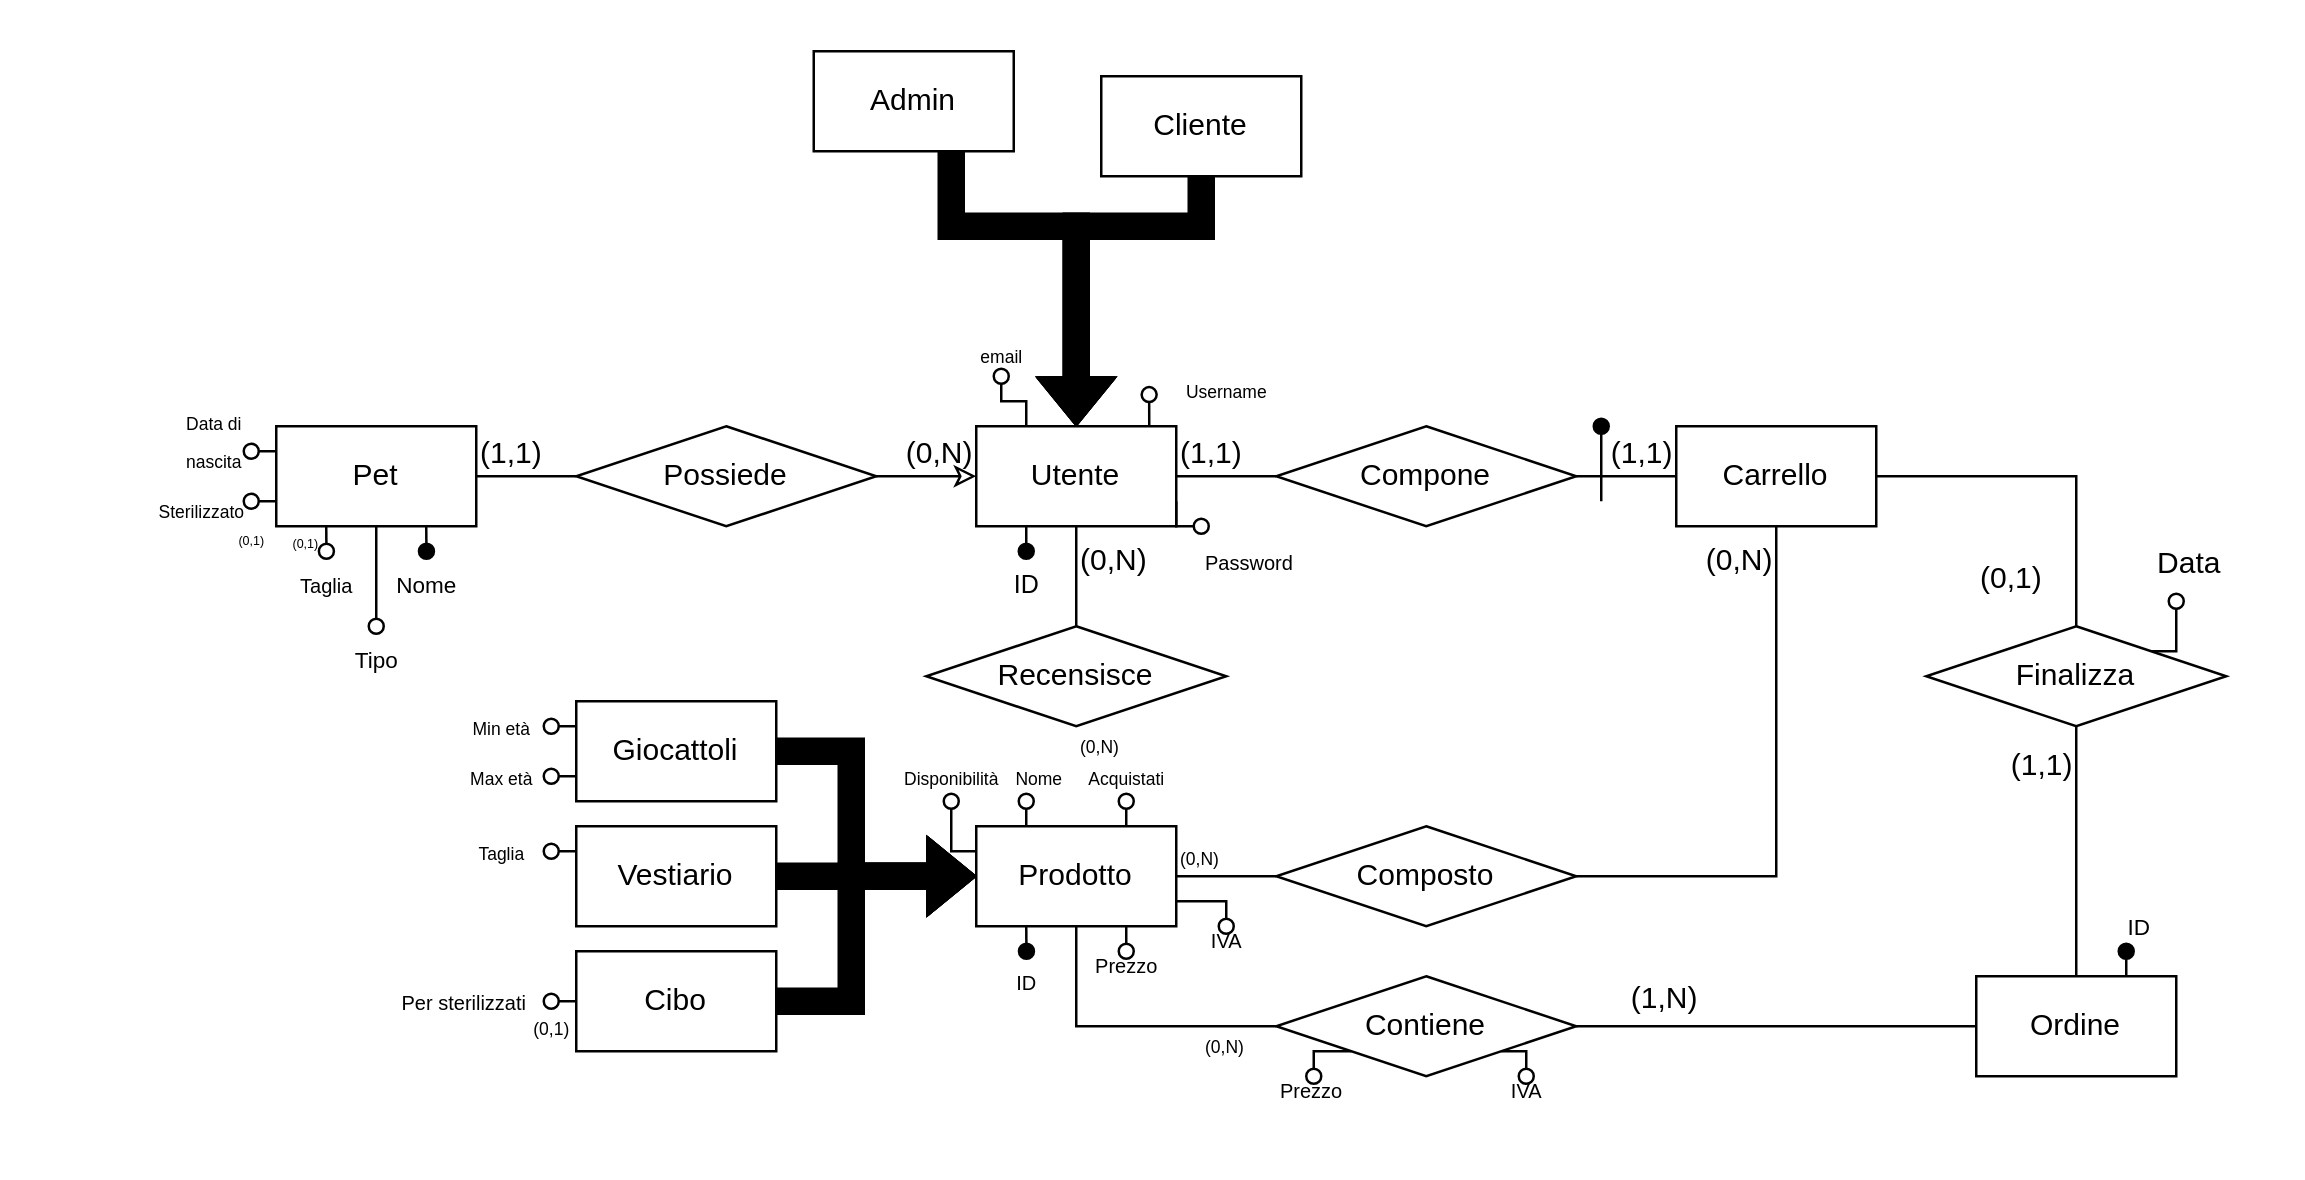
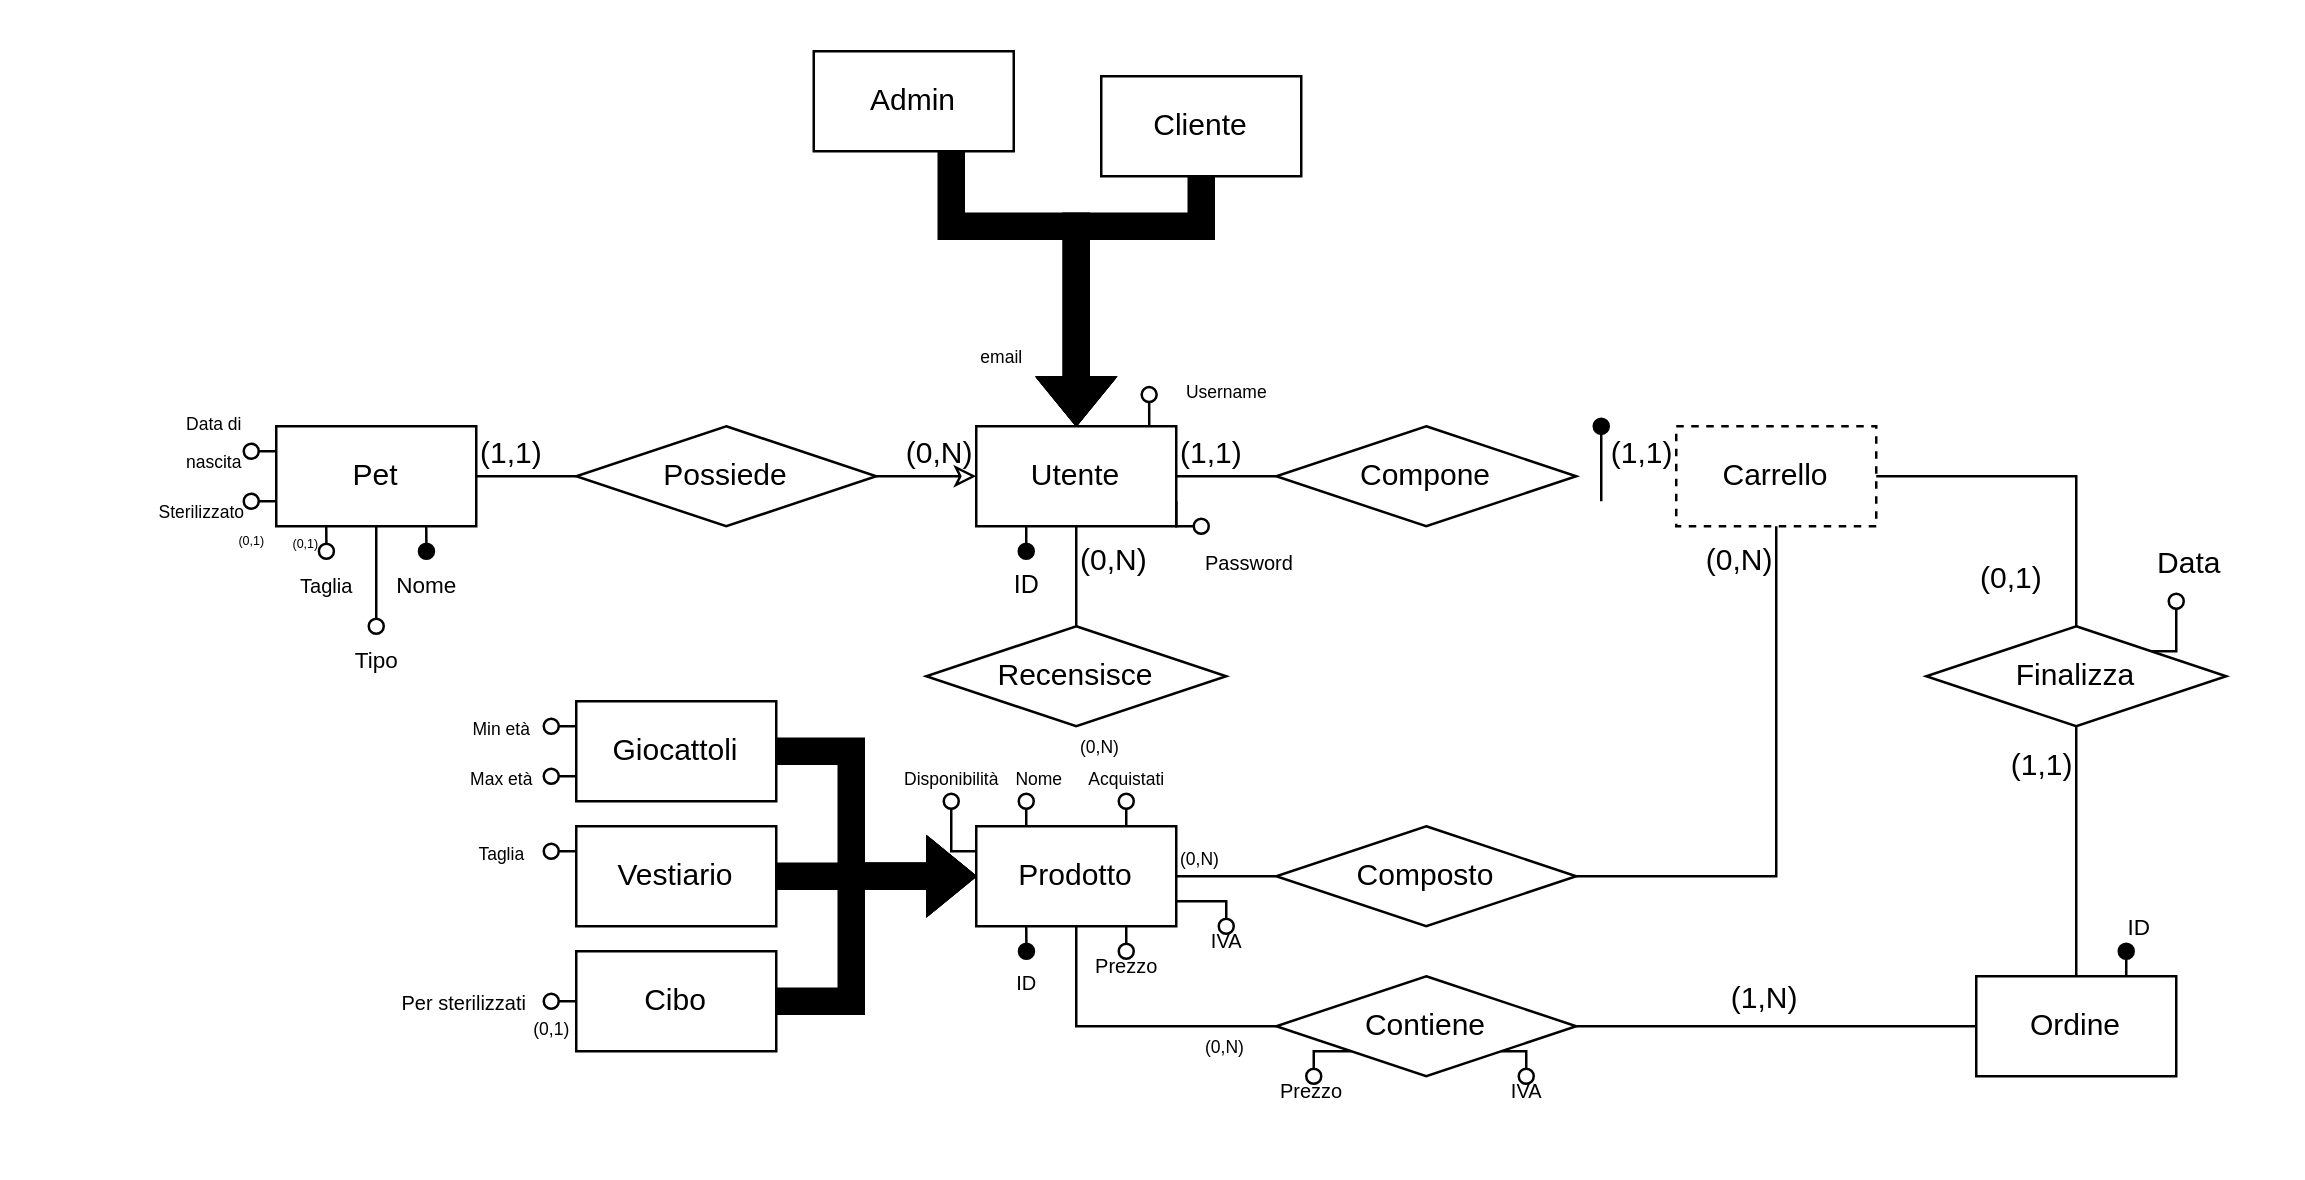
(1018, 401) -> none
(1640, 476) -> none
(1776, 476) -> (1776, 476)
(1639, 984) -> (1739, 984)
